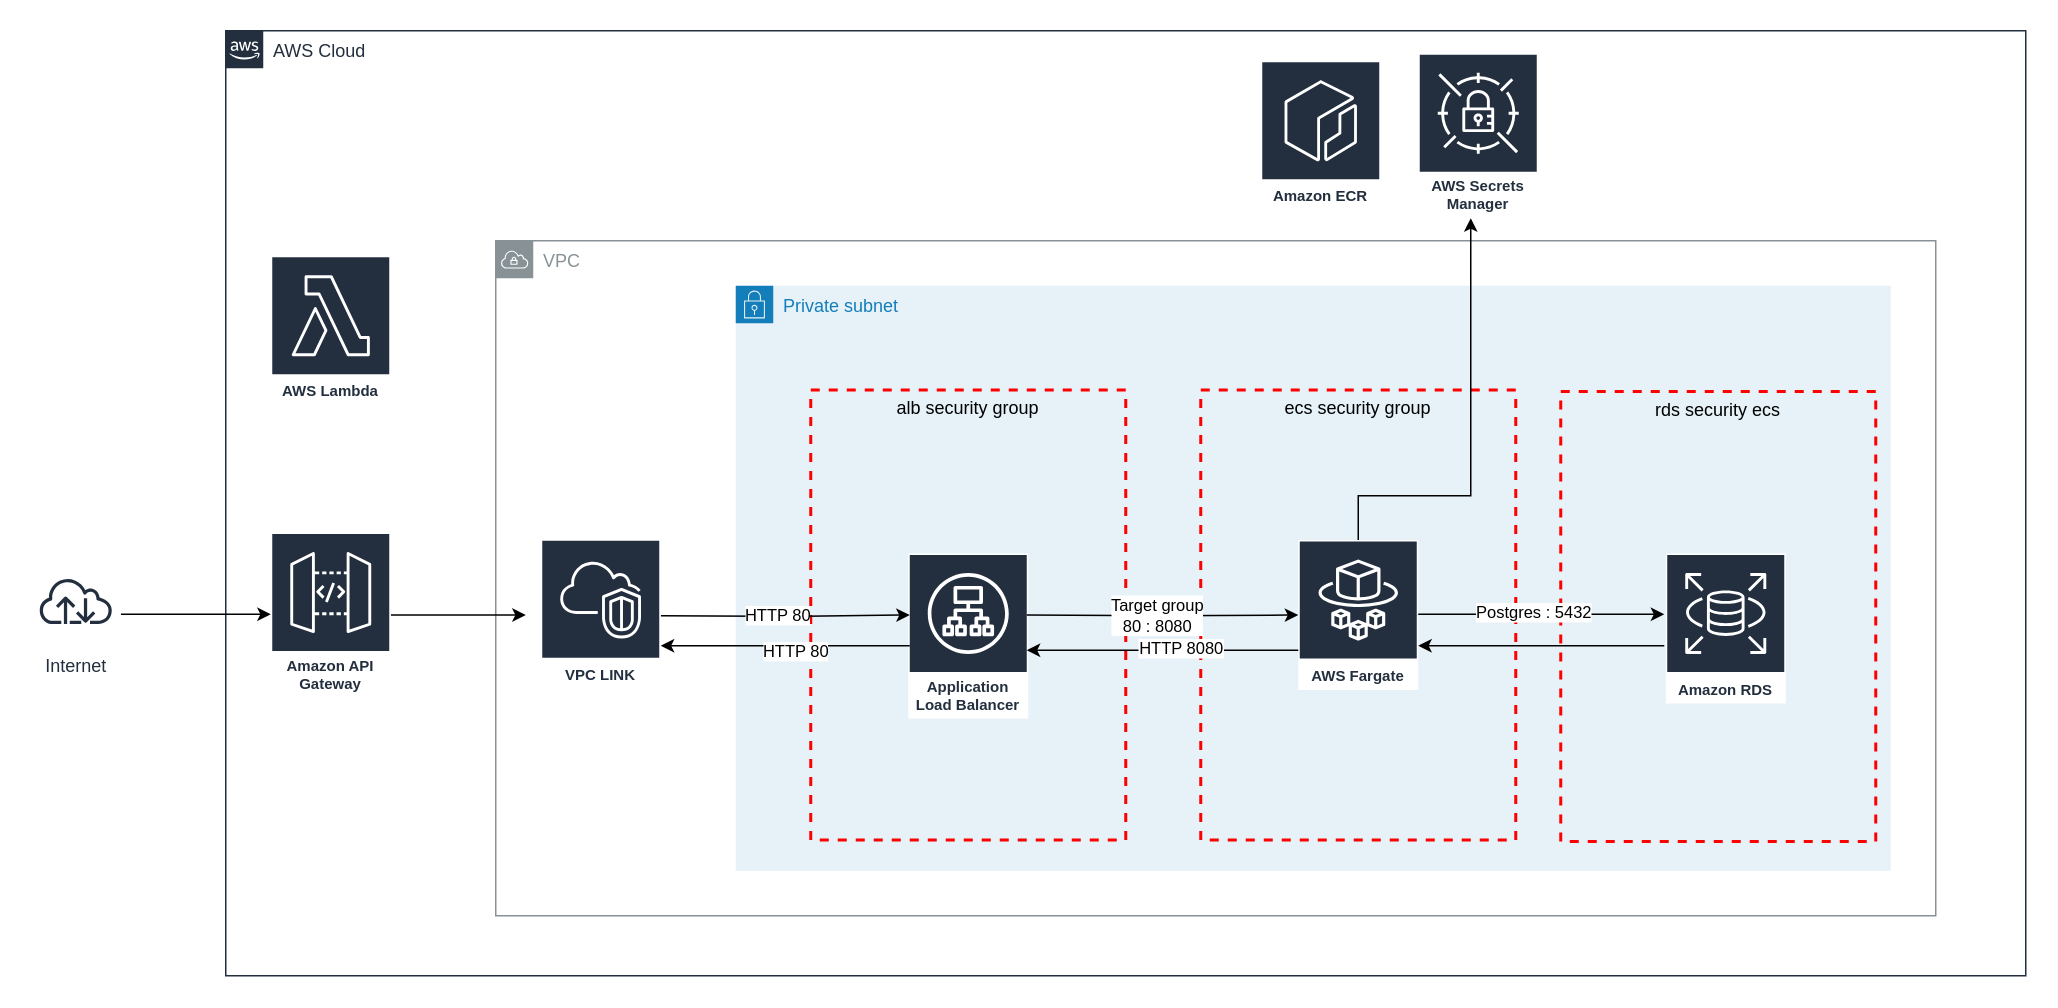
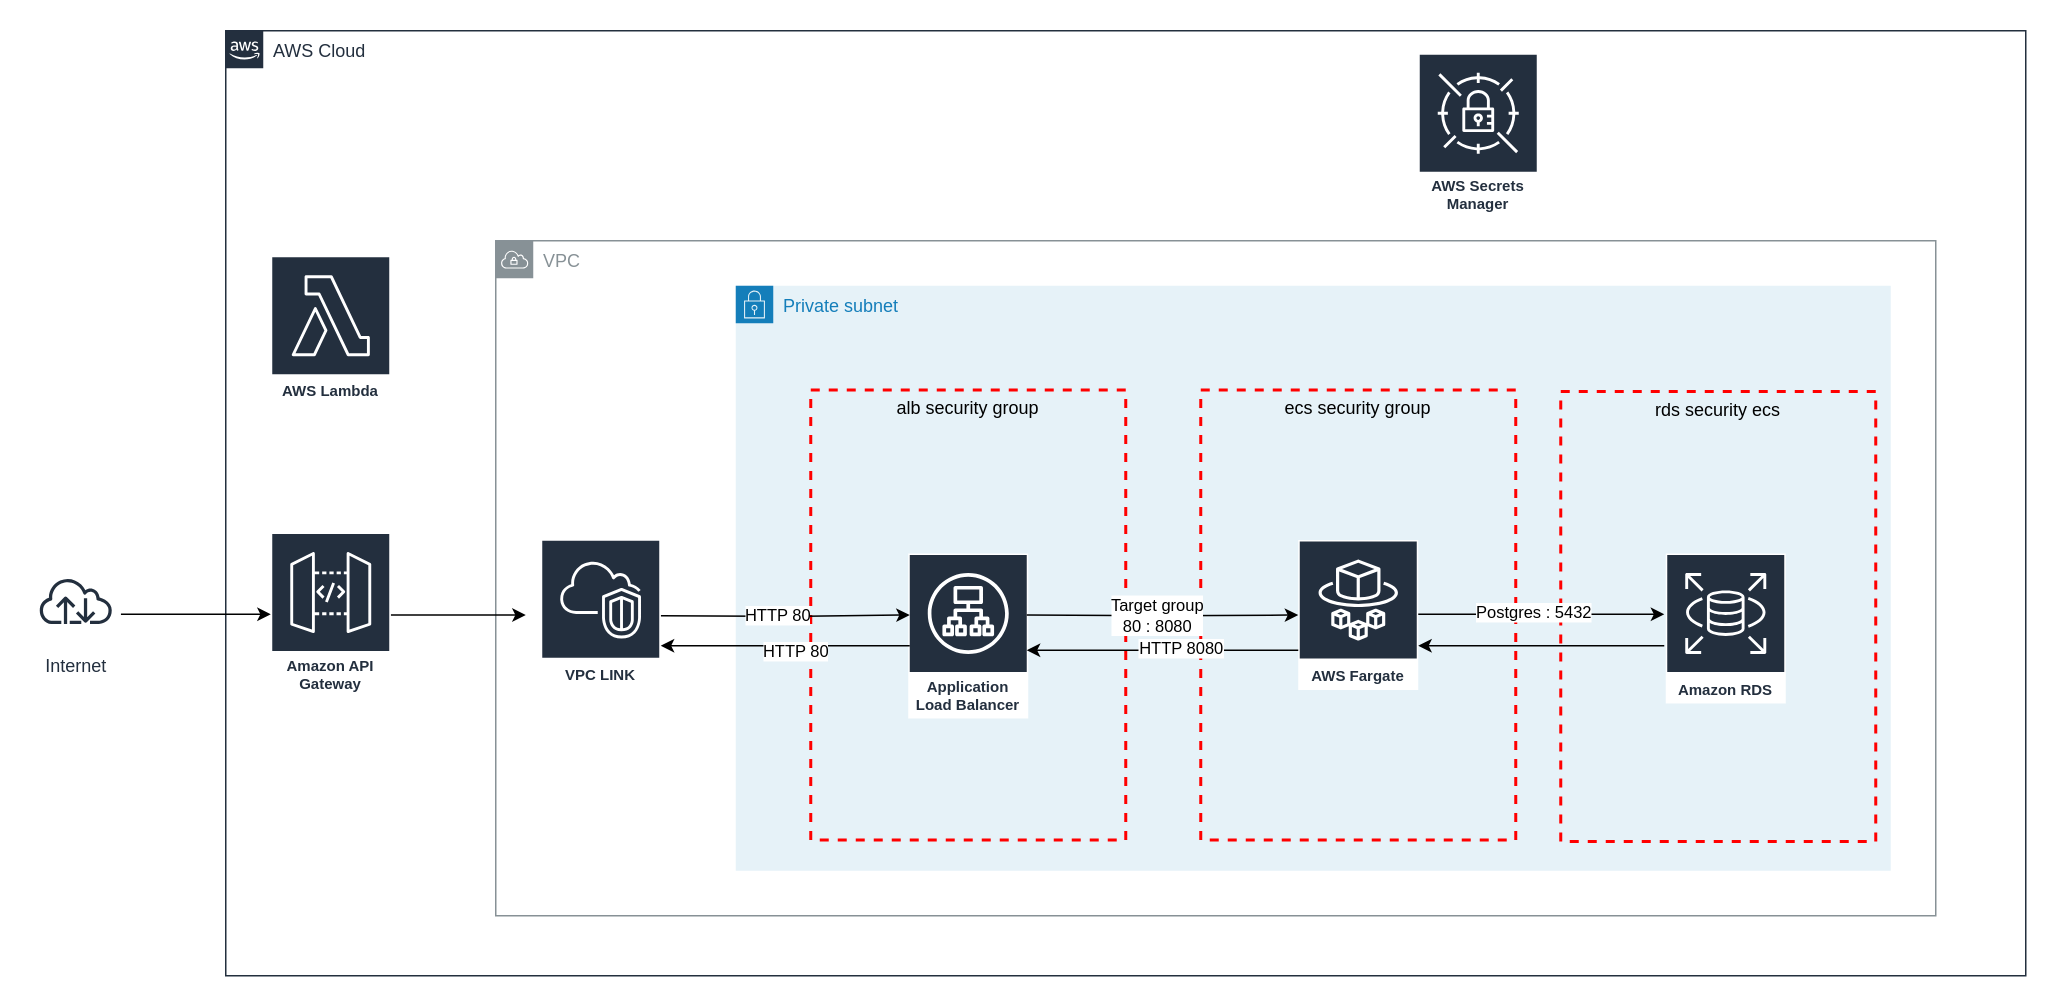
(1321, 136) -> none
(1471, 441) -> none
